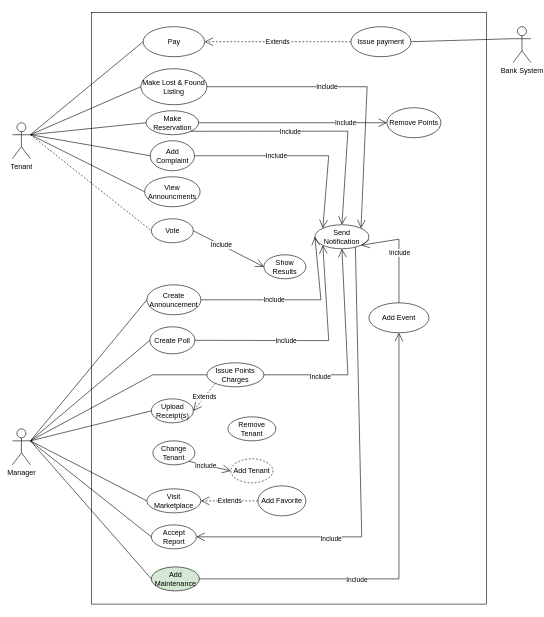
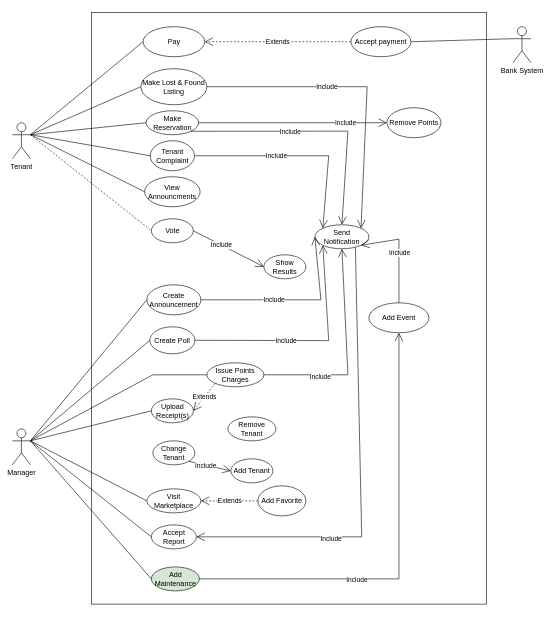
(381, 42) -> (381, 42)
(173, 156) -> (173, 156)
(252, 471) -> (252, 471)
